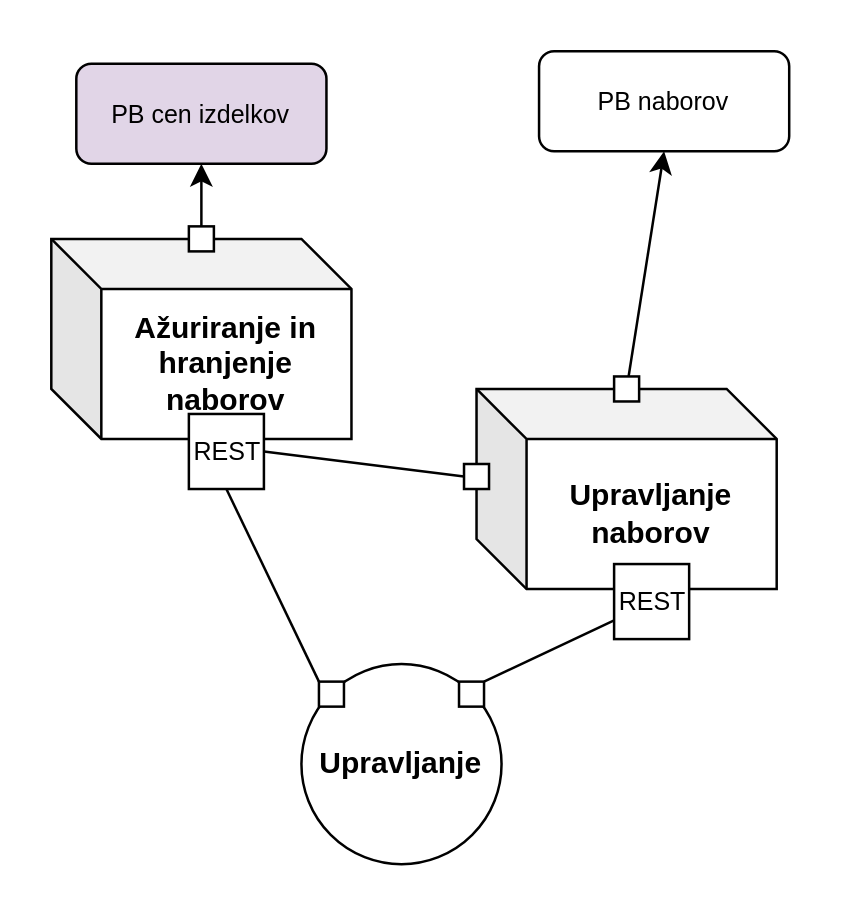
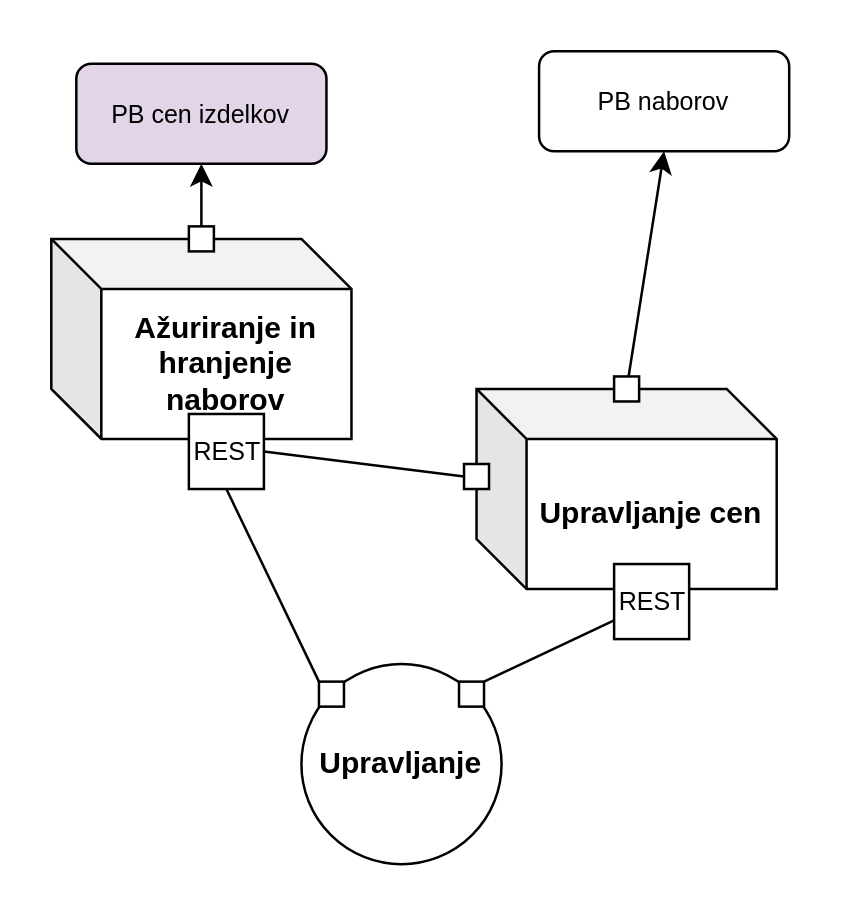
(651, 514) -> (651, 514)
